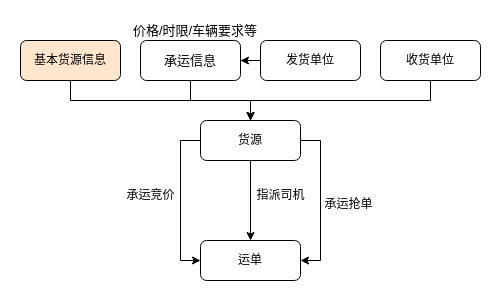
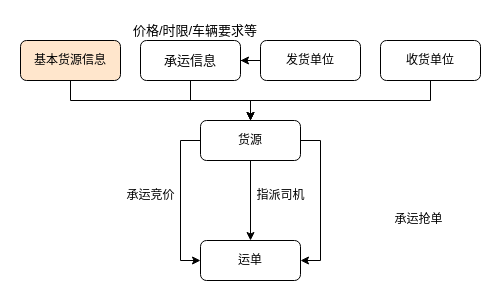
(349, 205) -> (419, 220)
